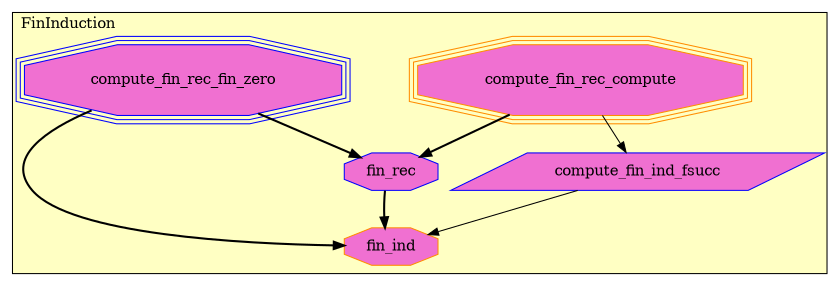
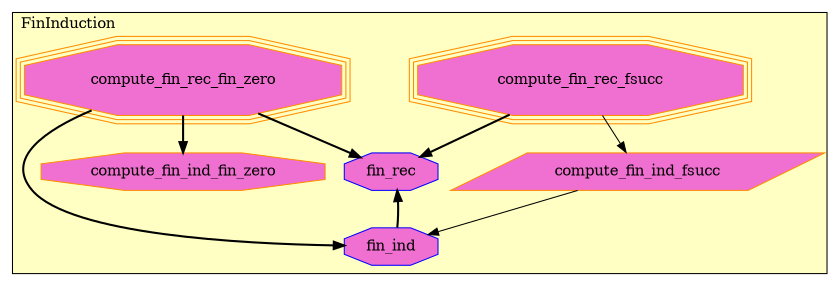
(183, 80) -> (183, 80)
(580, 80) -> (580, 80)
none -> (183, 172)
(638, 172) -> (638, 172)
(384, 204) -> (398, 214)
(391, 247) -> (391, 247)
